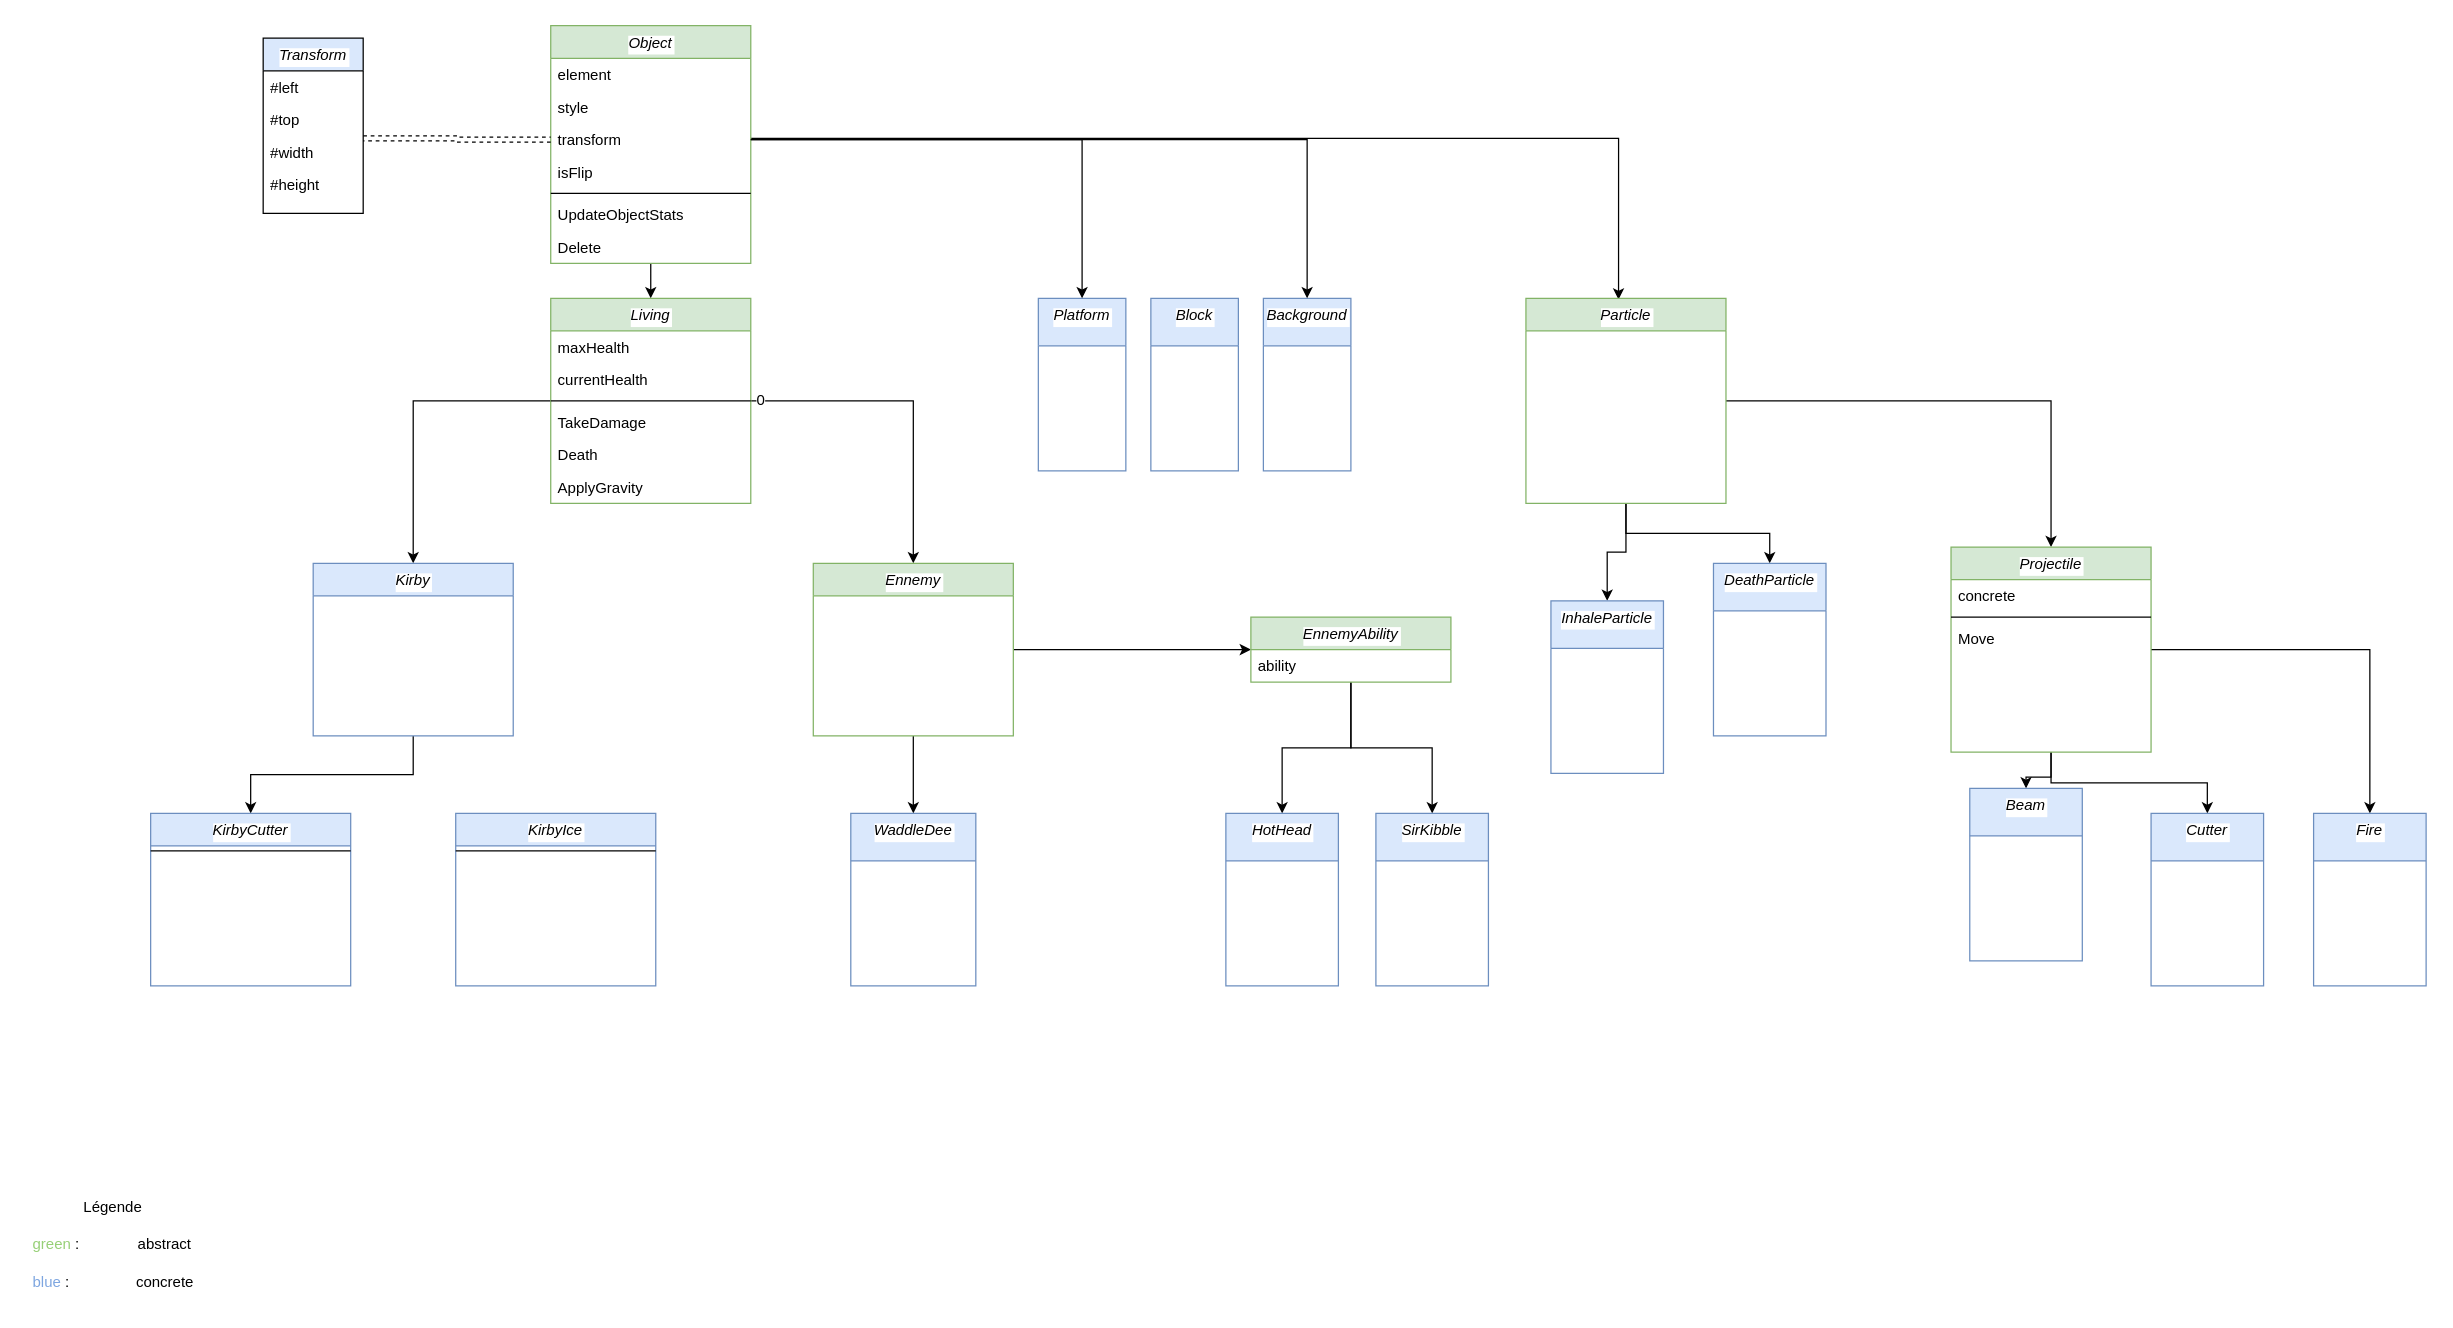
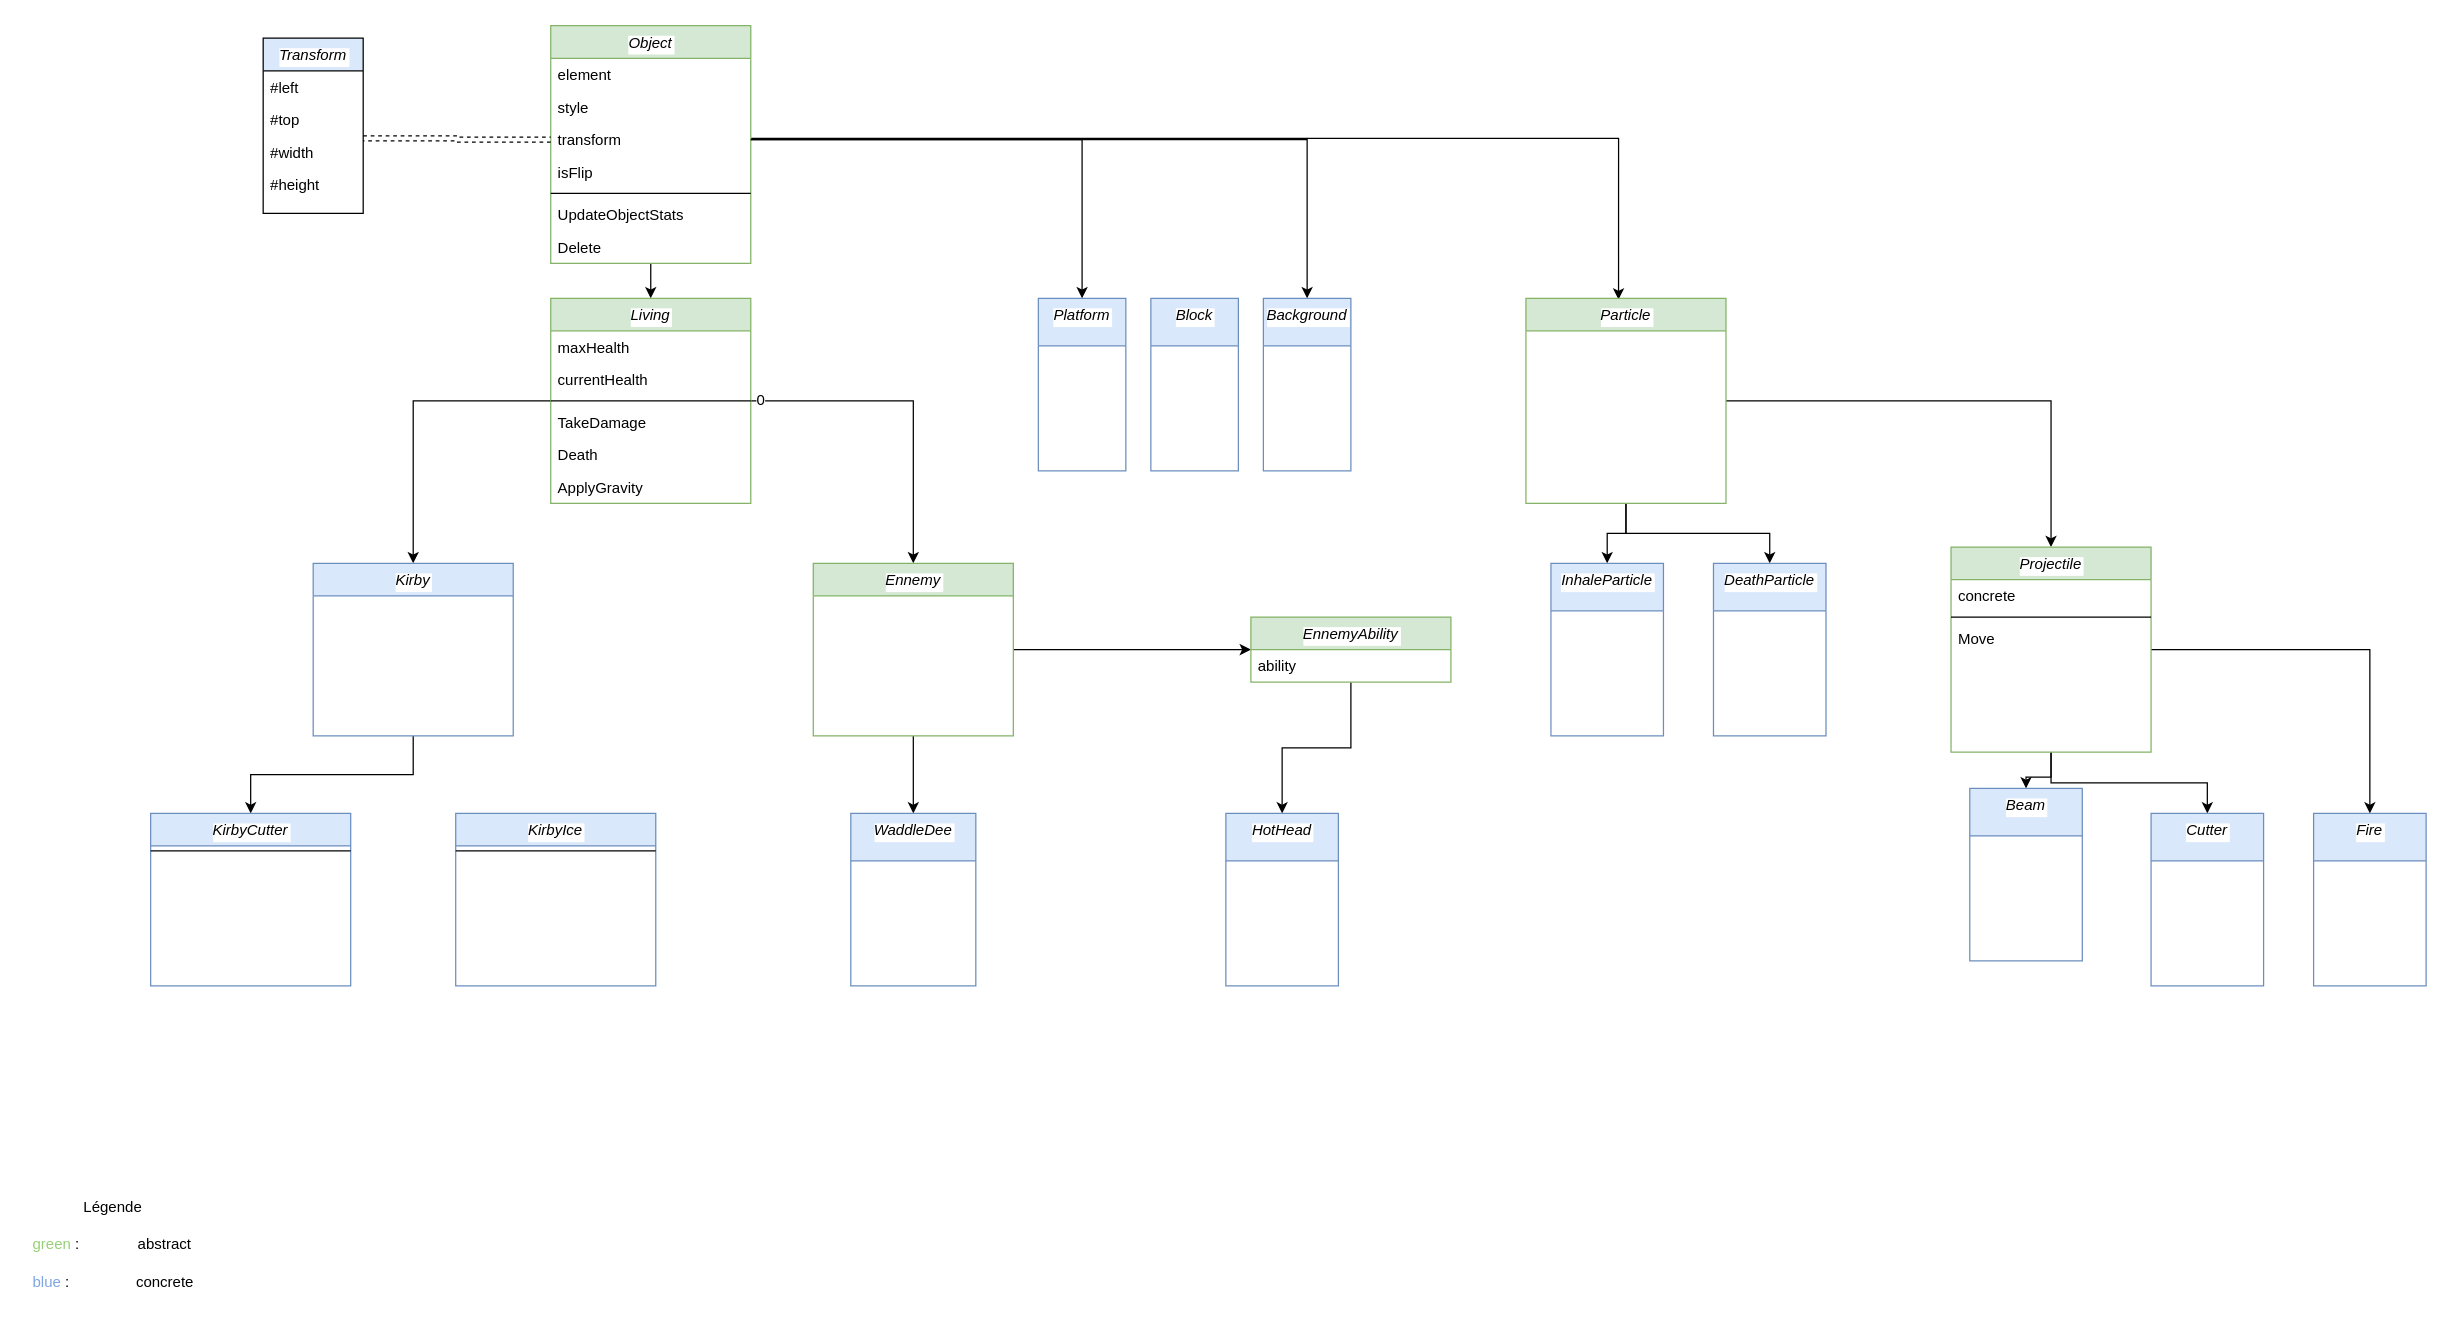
(1607, 687) -> (1607, 649)
(1420, 748) -> none
(1432, 899) -> none
